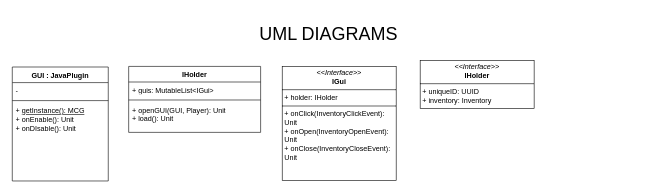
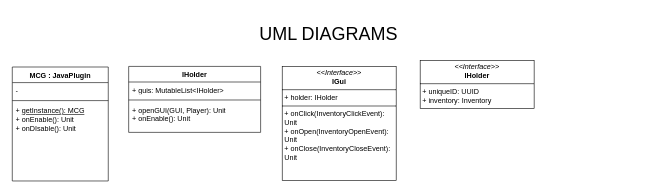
(60, 75) -> (60, 75)
(176, 90) -> (182, 90)
(182, 115) -> (182, 115)
